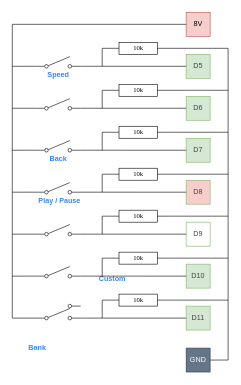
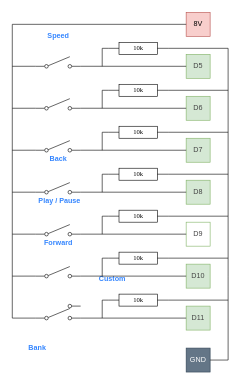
(58, 75) -> (58, 36)
(198, 192) -> (198, 192)
none -> (58, 243)
